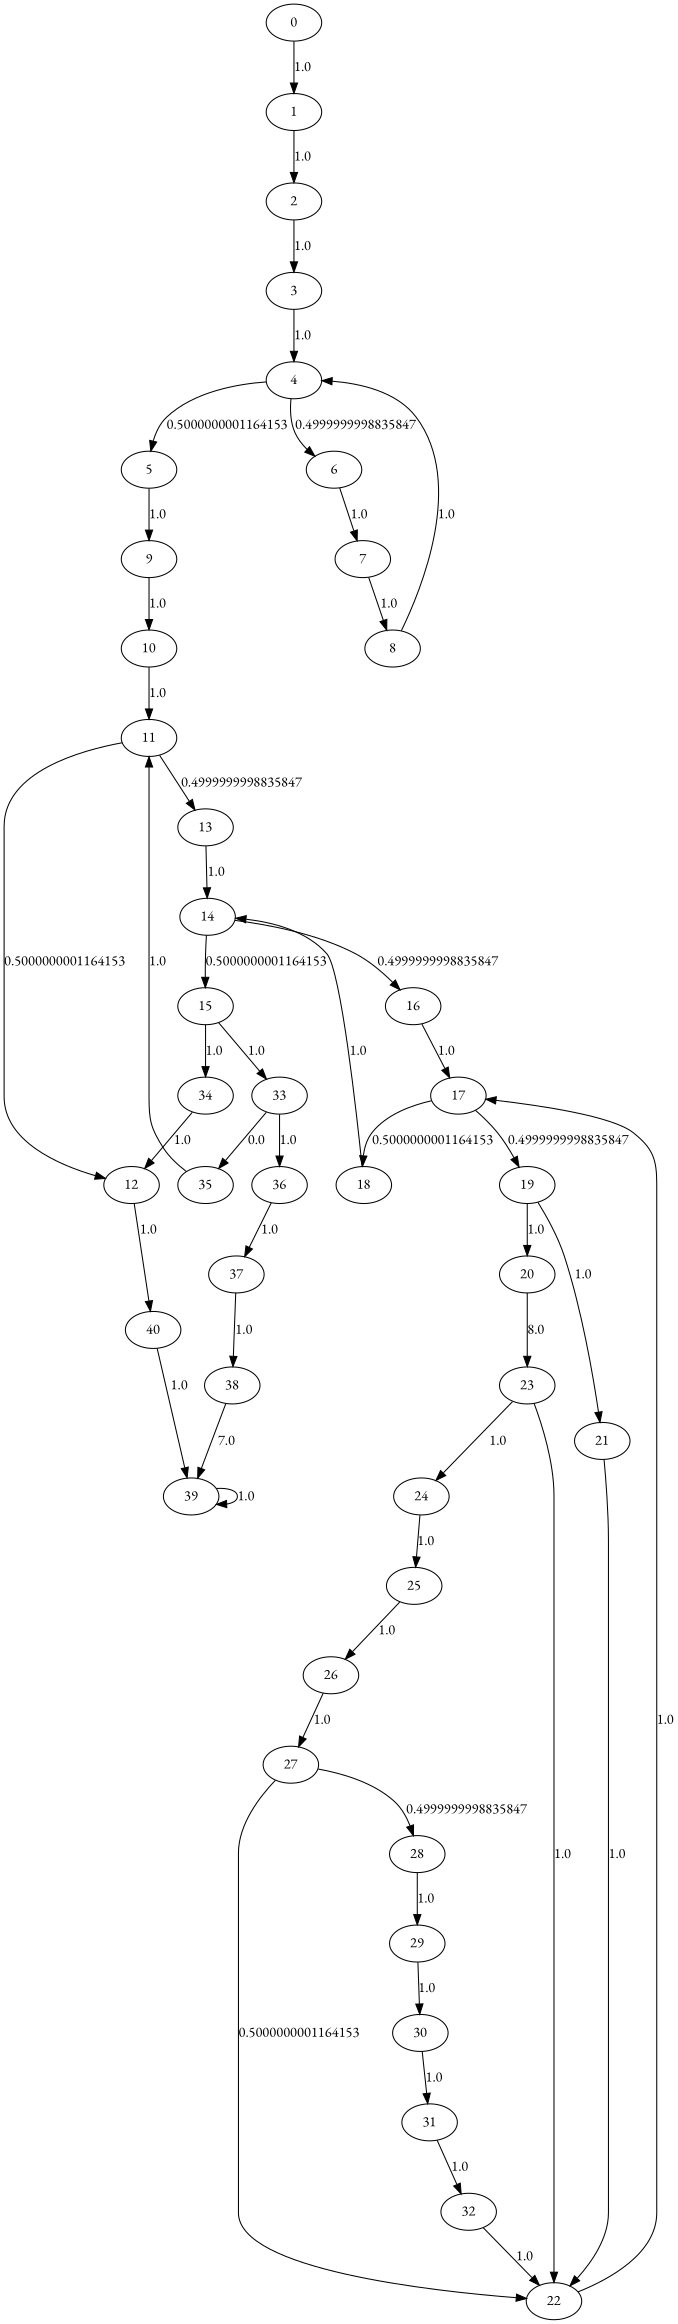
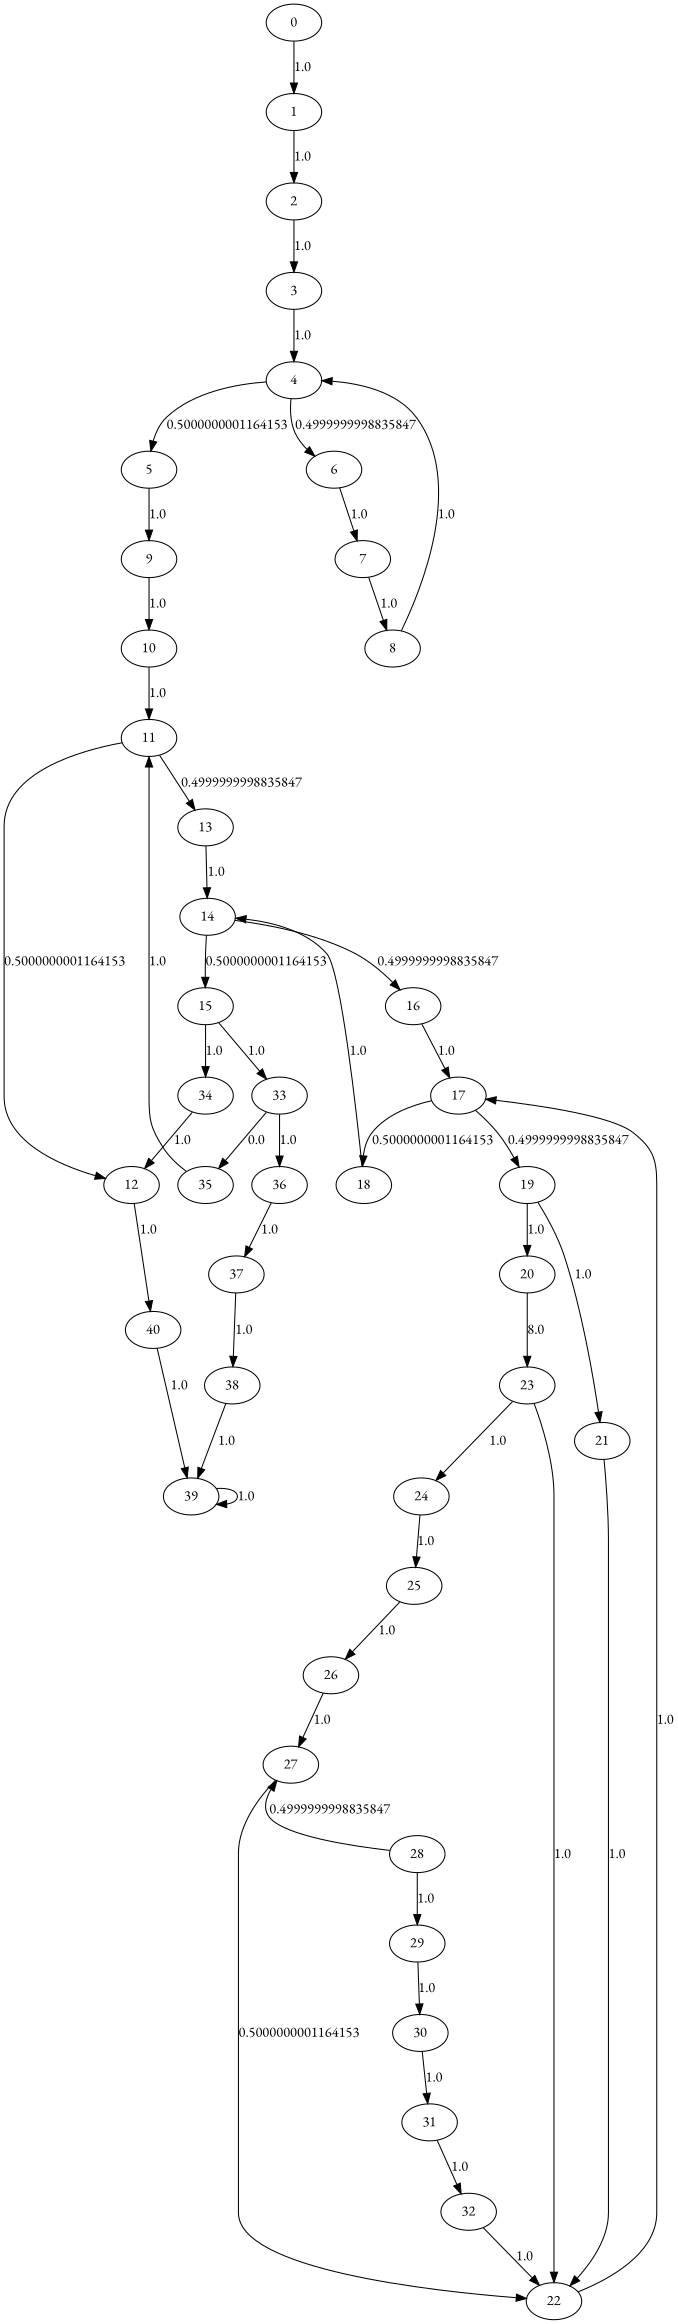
(227, 1441) -> (227, 1441)
(372, 1786) -> (313, 1837)
